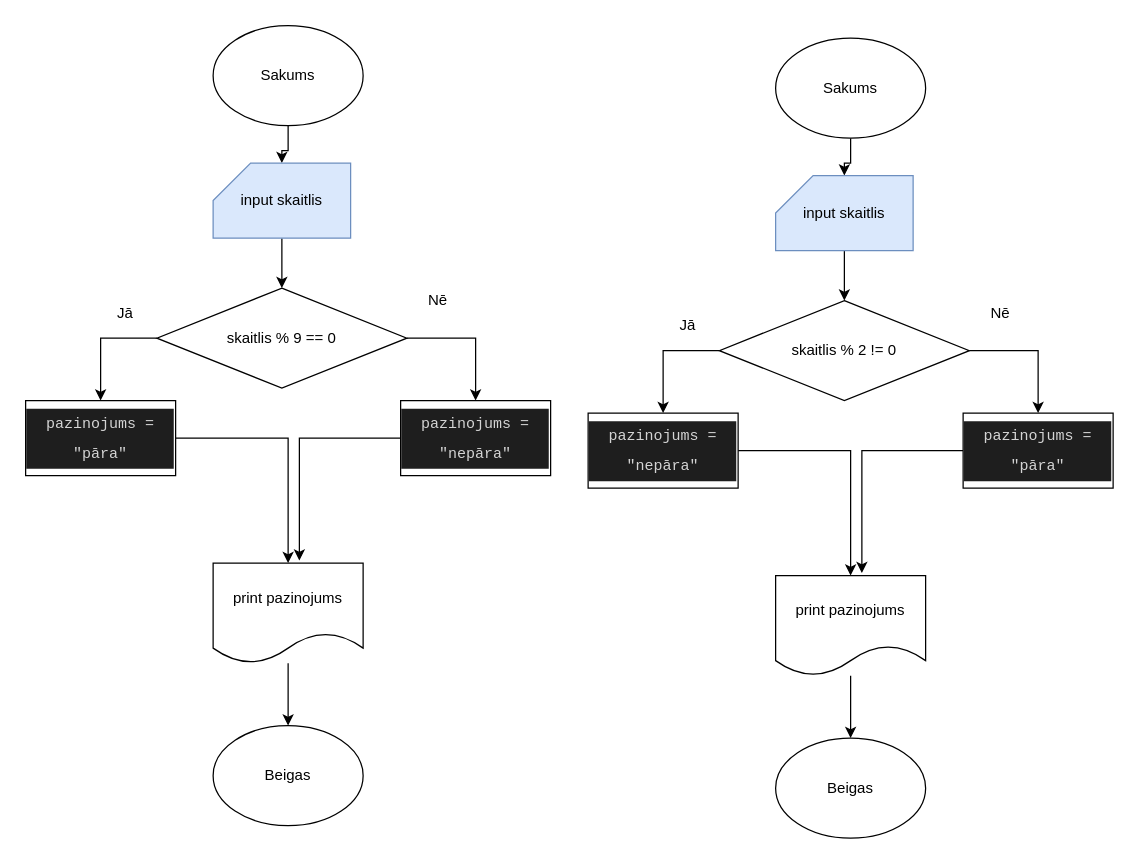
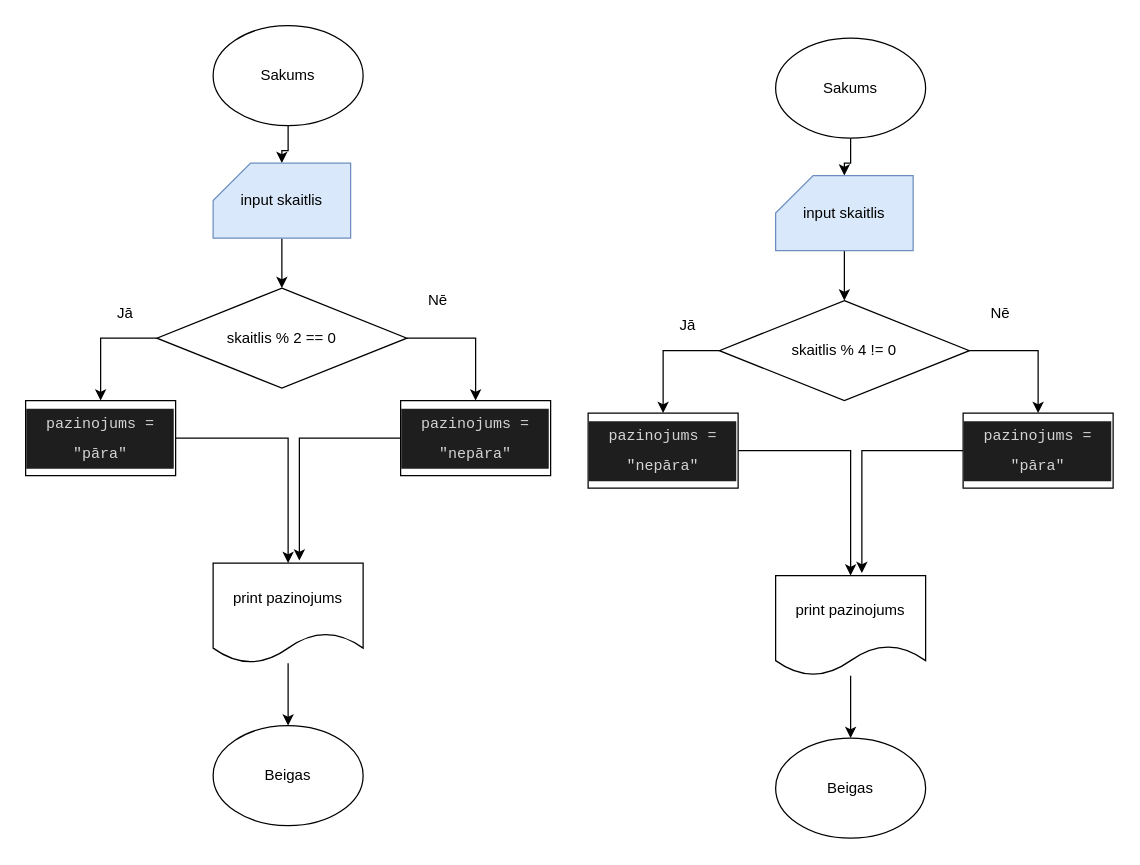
(282, 338) -> (282, 338)
(844, 351) -> (844, 351)
